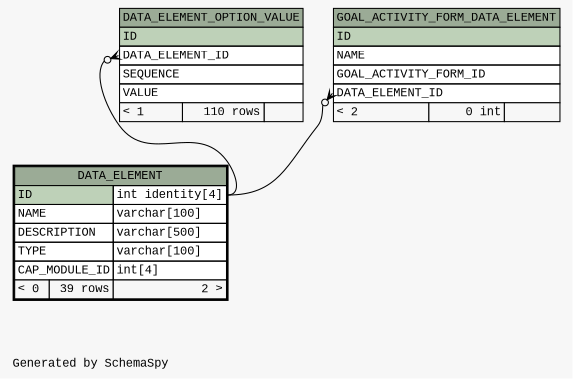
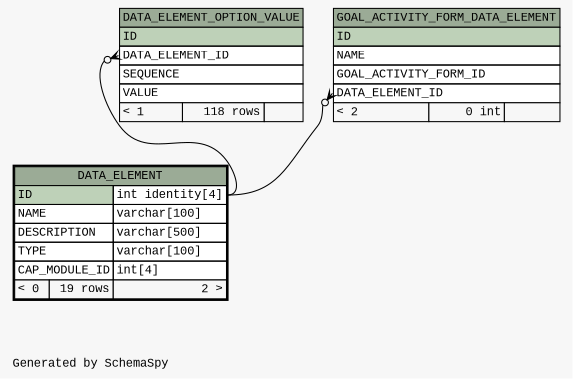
(232, 112) -> (232, 112)
(85, 289) -> (85, 289)
